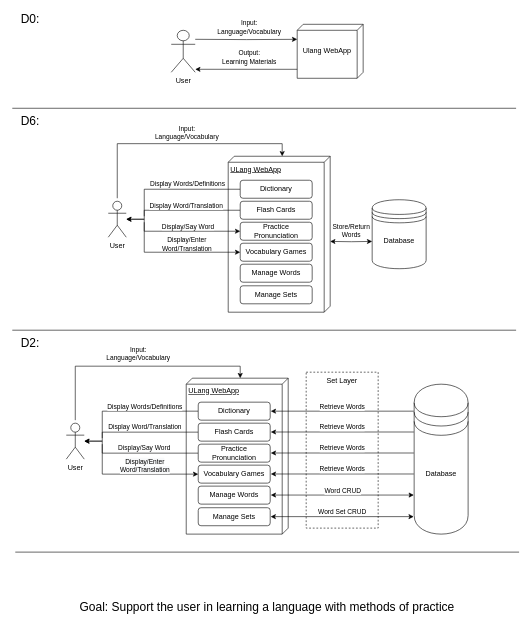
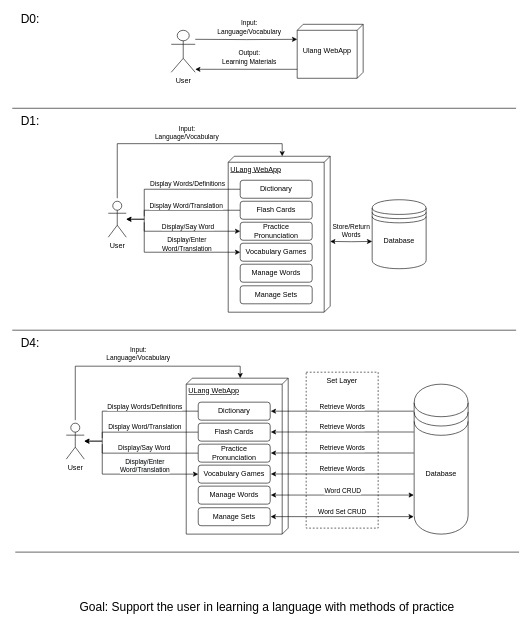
(30, 120) -> (30, 120)
(30, 342) -> (30, 342)
